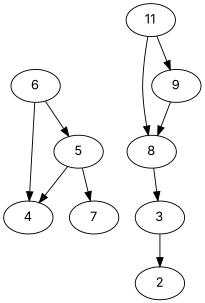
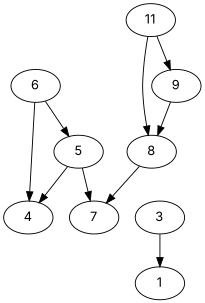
(155, 180) -> (126, 181)
(160, 283) -> (160, 283)
